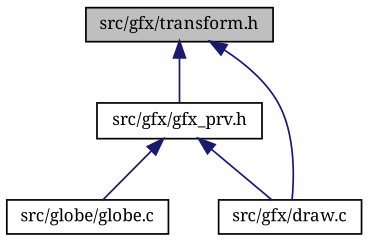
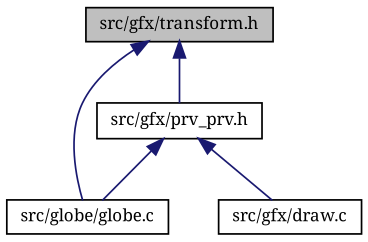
(283, 114) -> (78, 114)
(179, 121) -> (179, 121)
